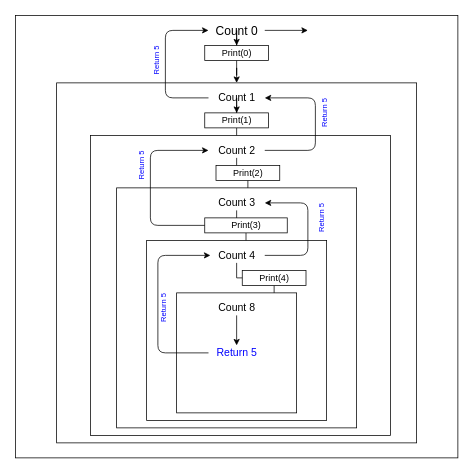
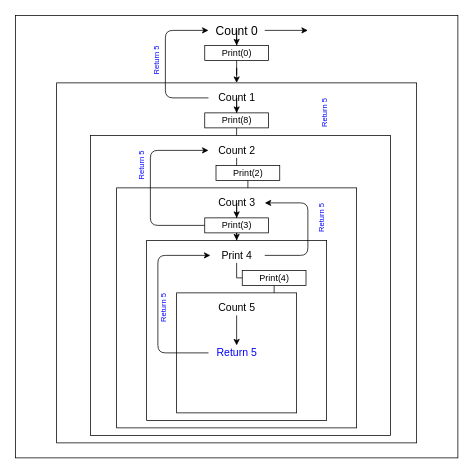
(237, 120) -> (237, 120)
(315, 147) -> none
(246, 225) -> (237, 225)
(237, 255) -> (237, 255)
(237, 308) -> (237, 308)
